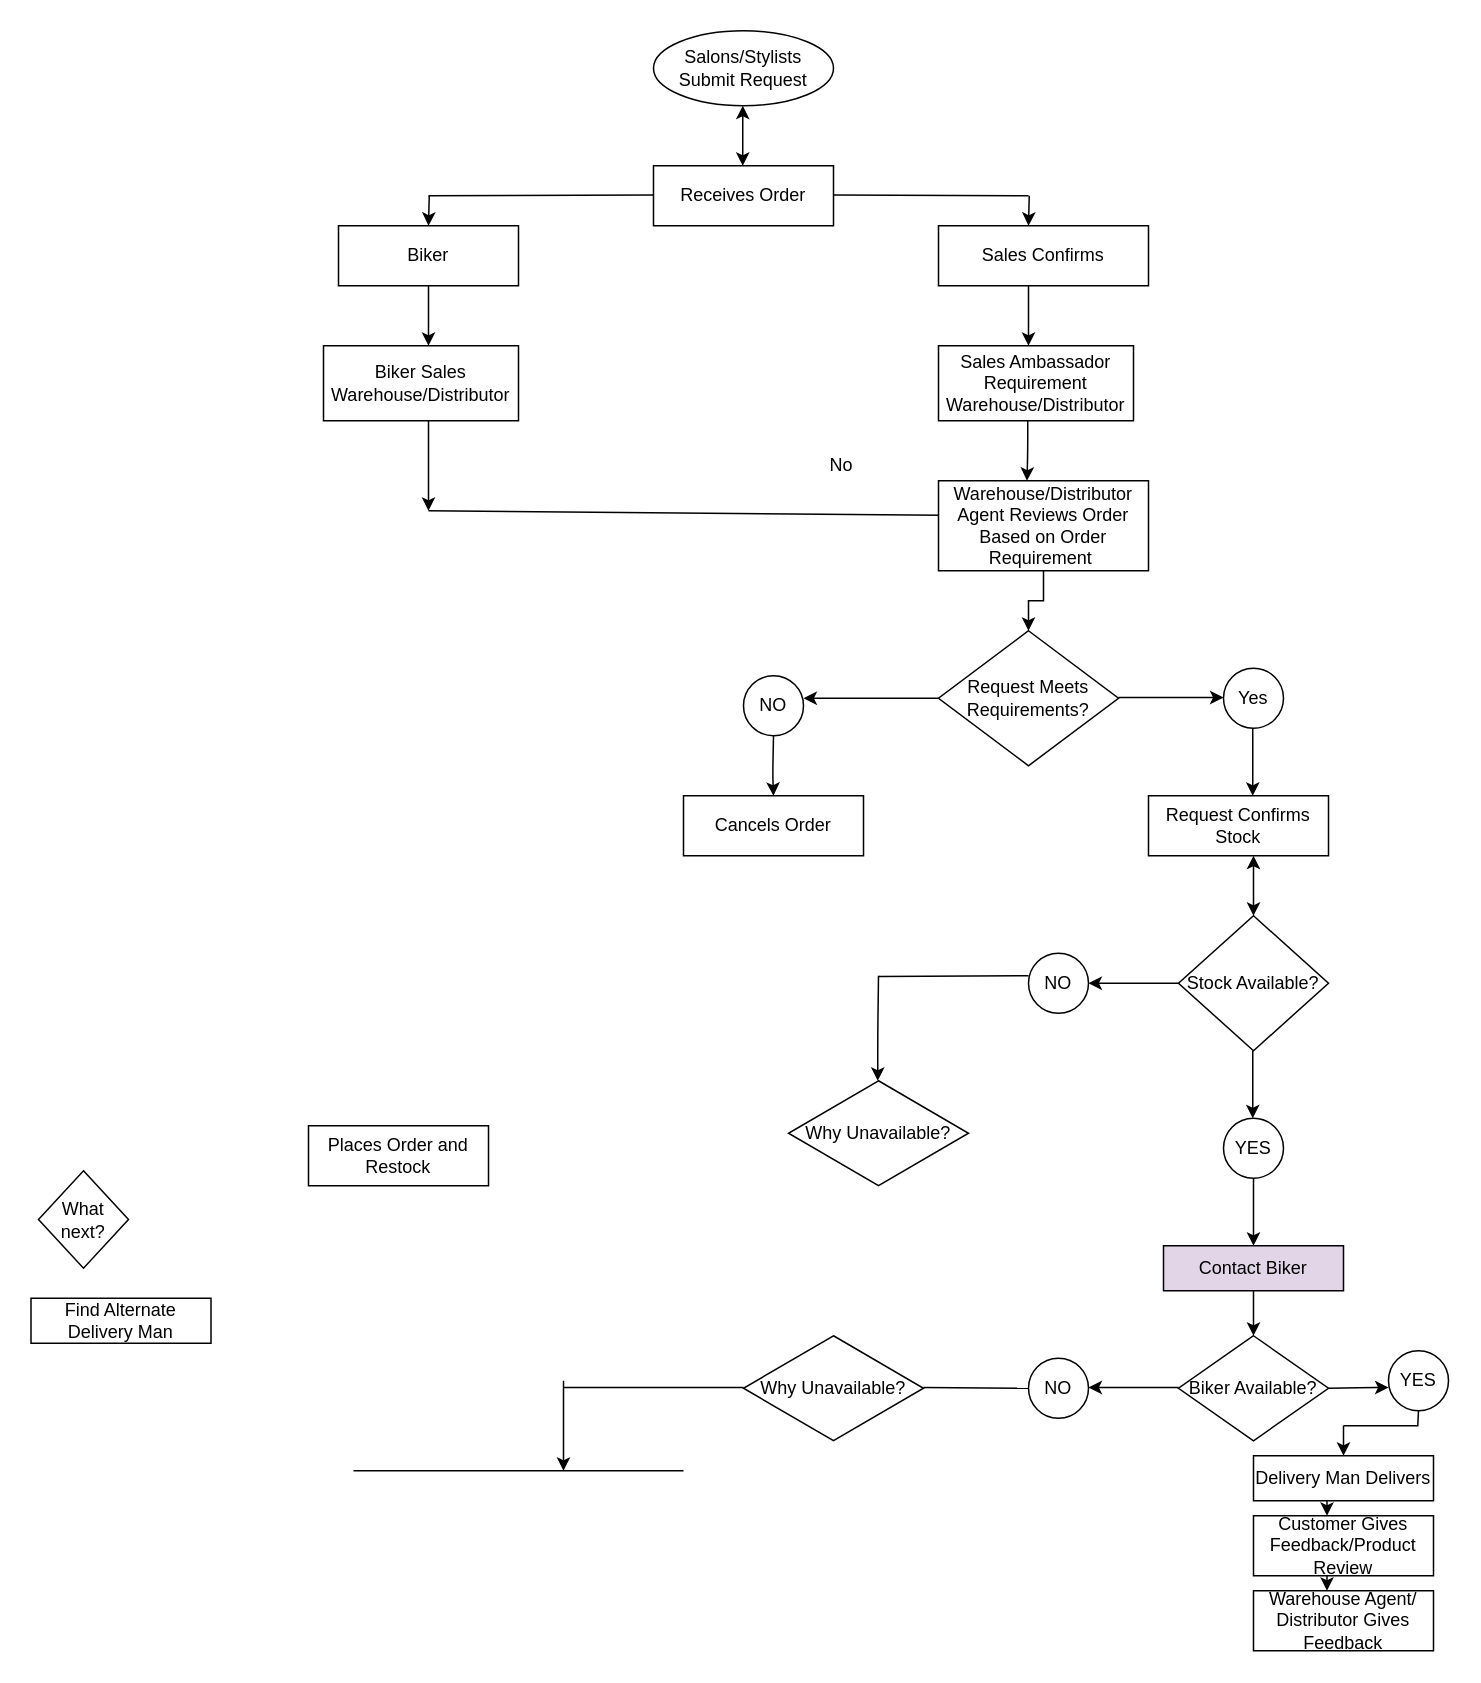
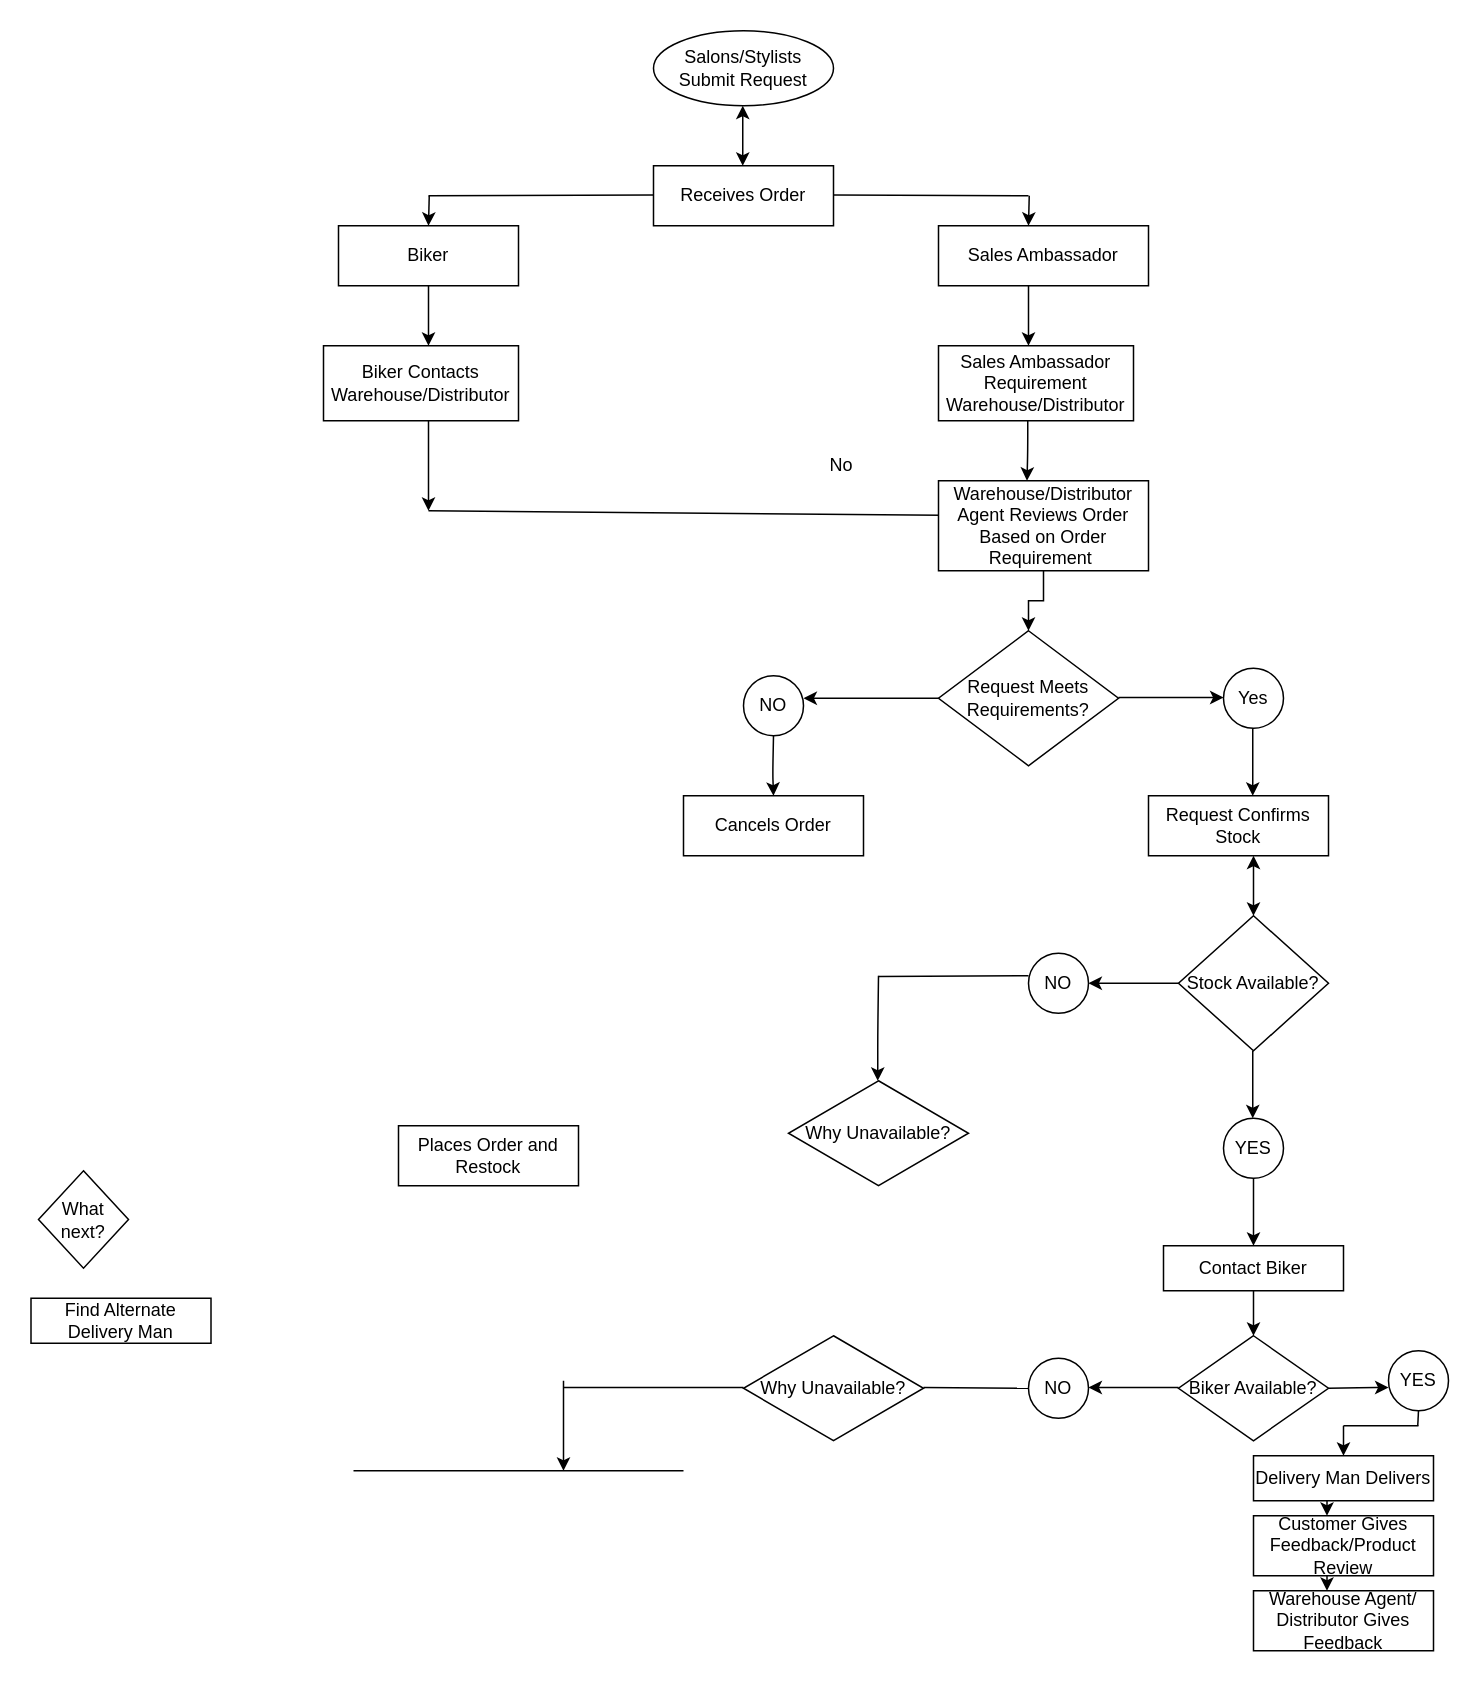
(1043, 256) -> (1043, 256)
(421, 383) -> (421, 383)
(398, 1156) -> (488, 1156)
(1253, 1268) -> (1253, 1268)
